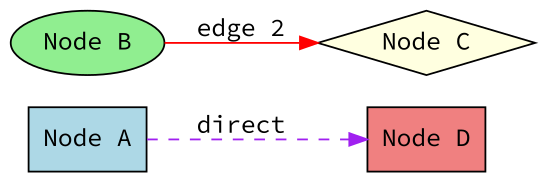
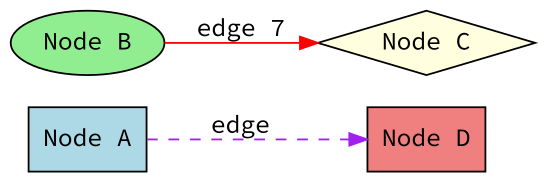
(241, 29) -> (241, 29)
(241, 126) -> (241, 126)
